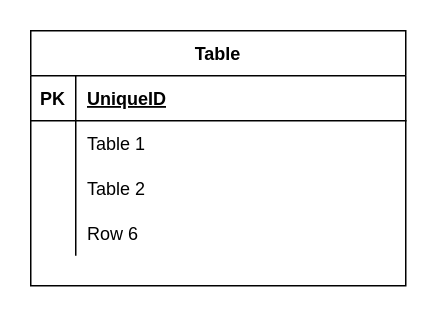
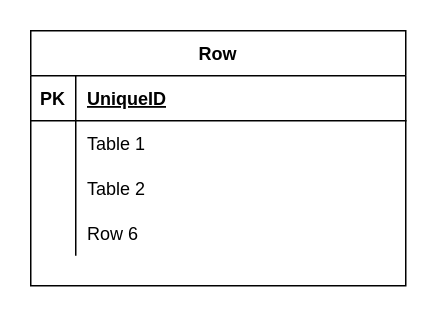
(218, 54) -> (218, 54)
